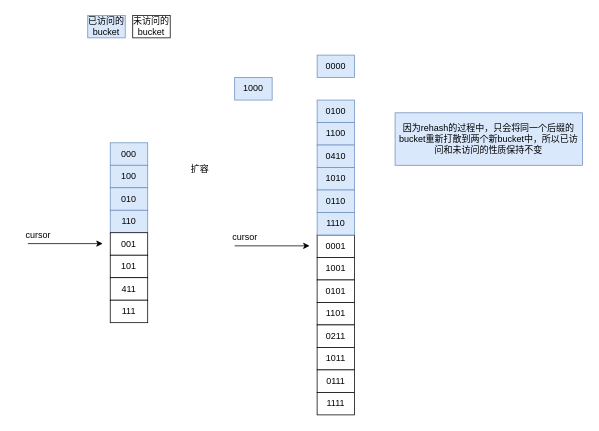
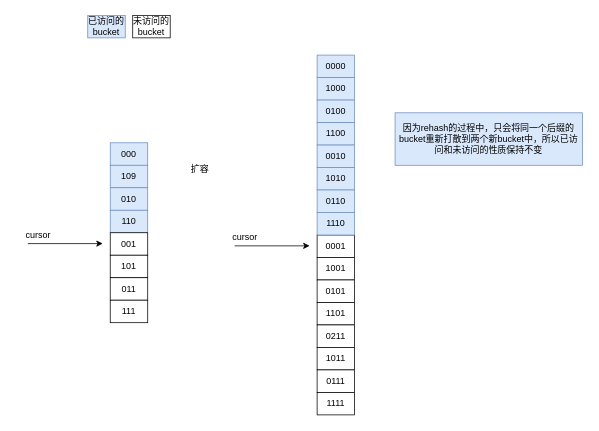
(253, 89) -> (336, 89)
(336, 156) -> (336, 156)
(129, 177) -> (129, 177)
(129, 289) -> (129, 289)
